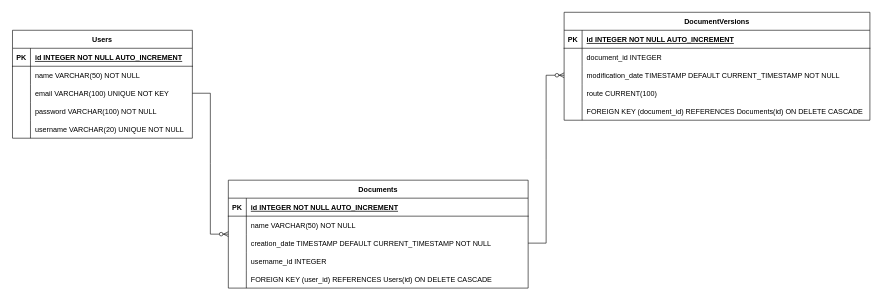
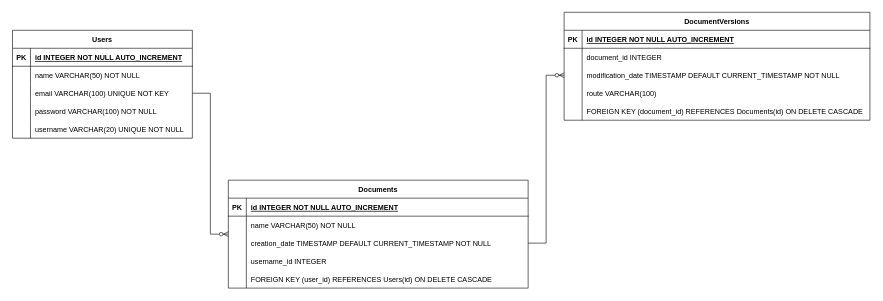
(622, 94) -> (622, 94)
